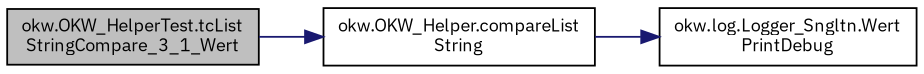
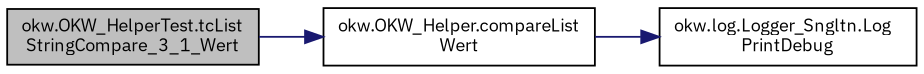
(459, 37) -> (459, 37)
(788, 37) -> (788, 37)
